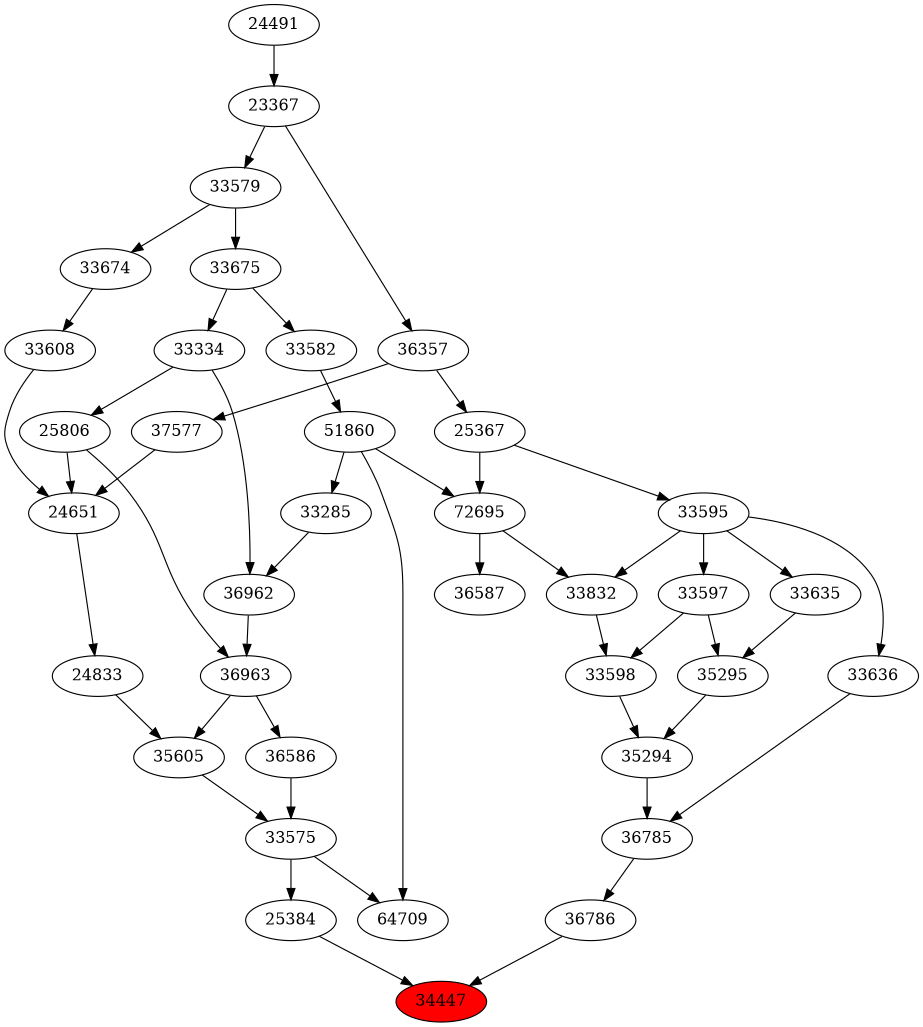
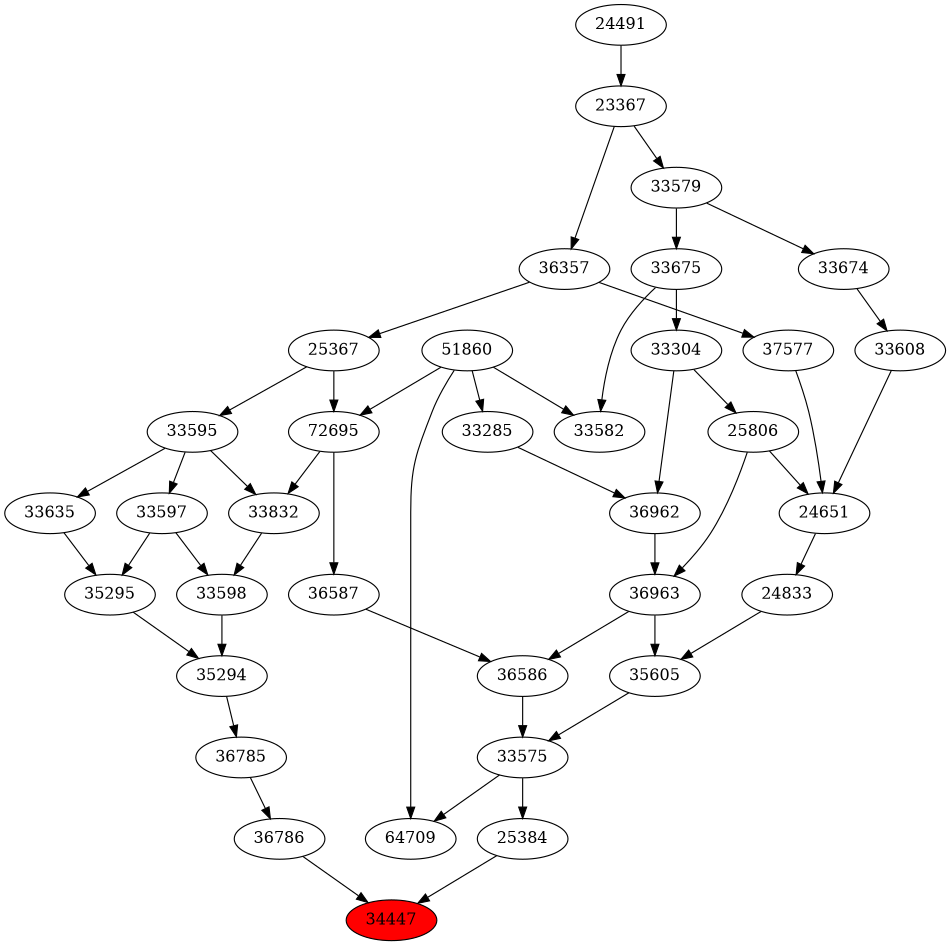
(199, 350) -> (676, 350)
(330, 390) -> (529, 388)
none -> (423, 633)
(873, 676) -> none
